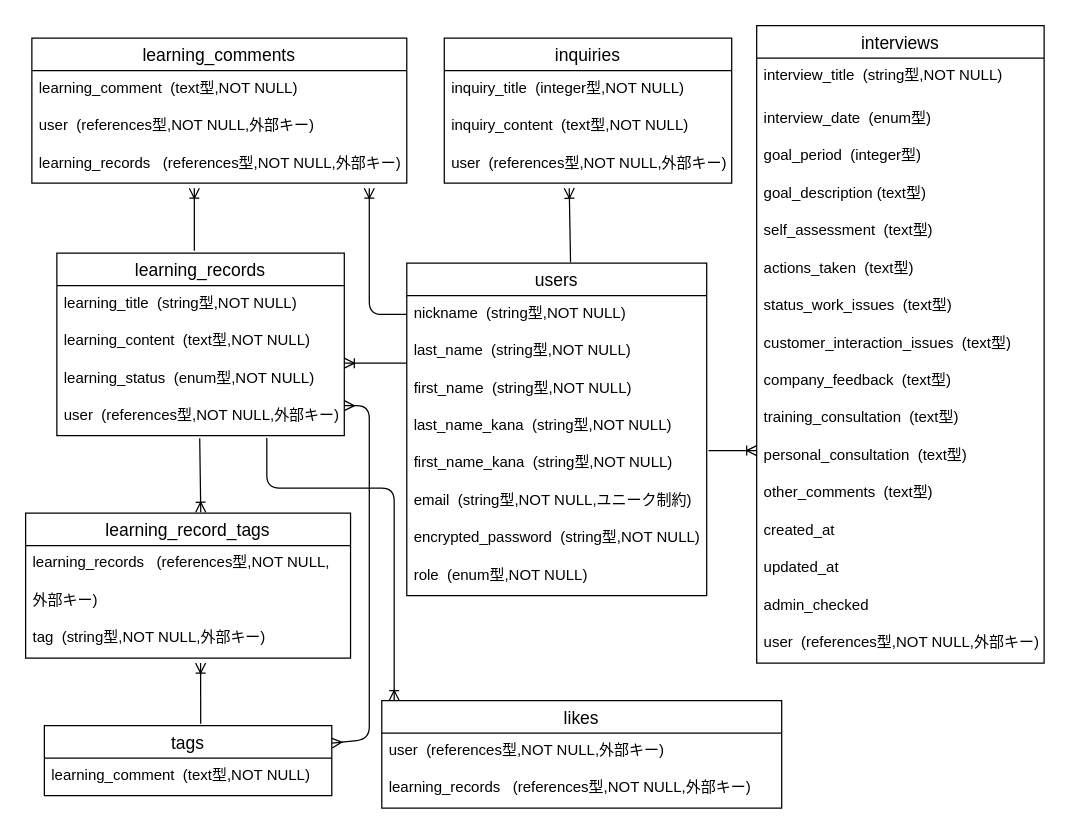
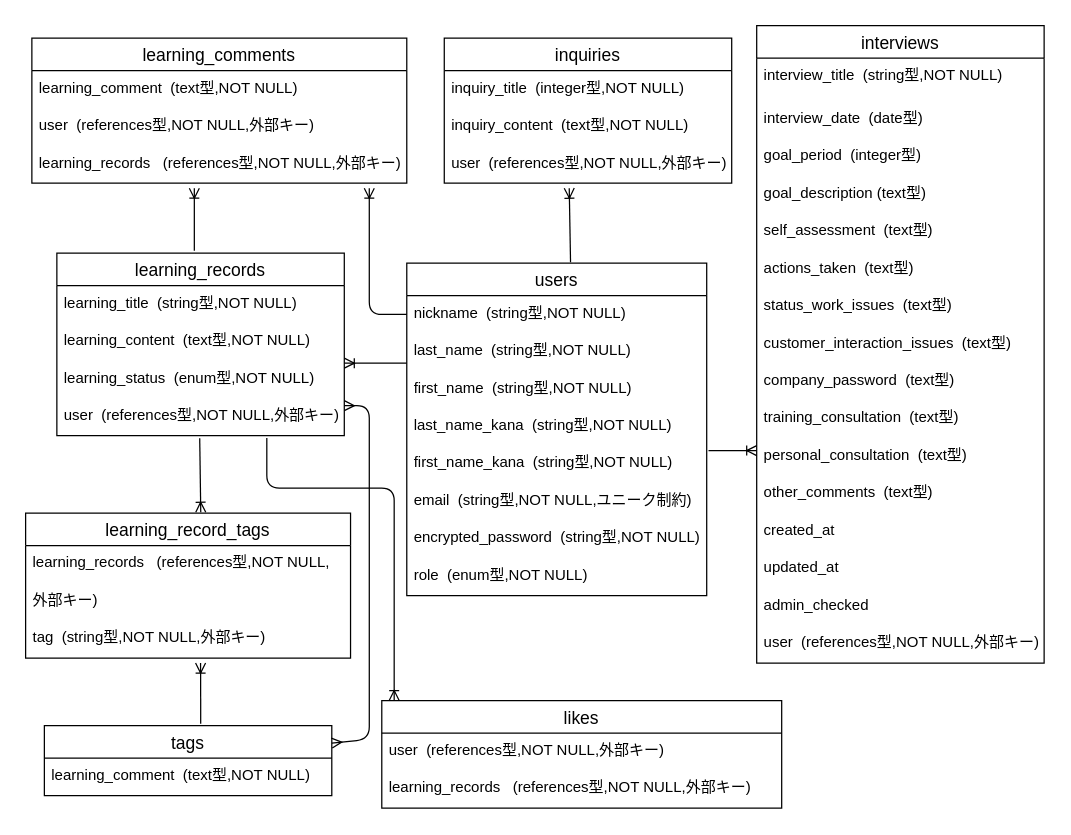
(858, 118) -> (858, 118)
(870, 380) -> (870, 380)
